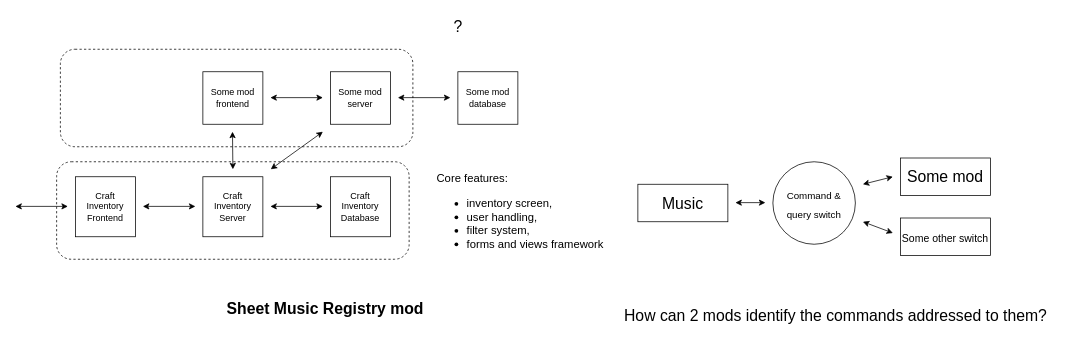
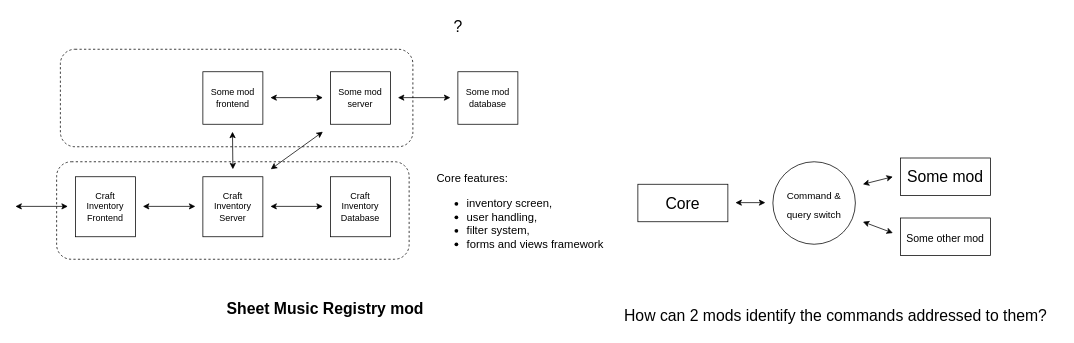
(683, 203) -> (683, 203)
(945, 237) -> (945, 237)
